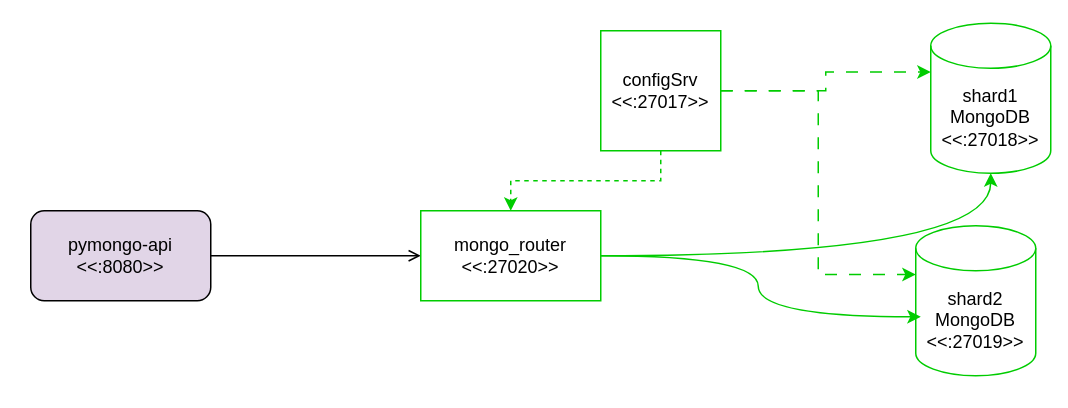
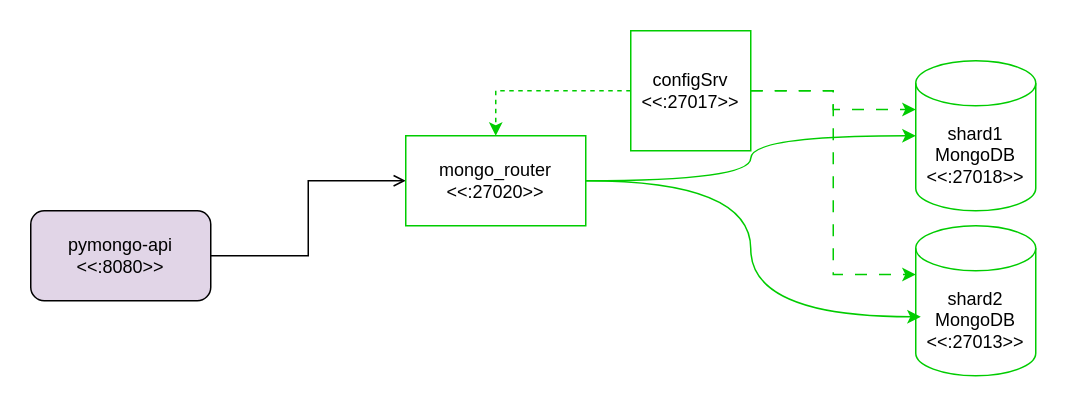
(661, 91) -> (691, 91)
(991, 98) -> (976, 136)
(511, 256) -> (496, 181)
(976, 320) -> (976, 320)
